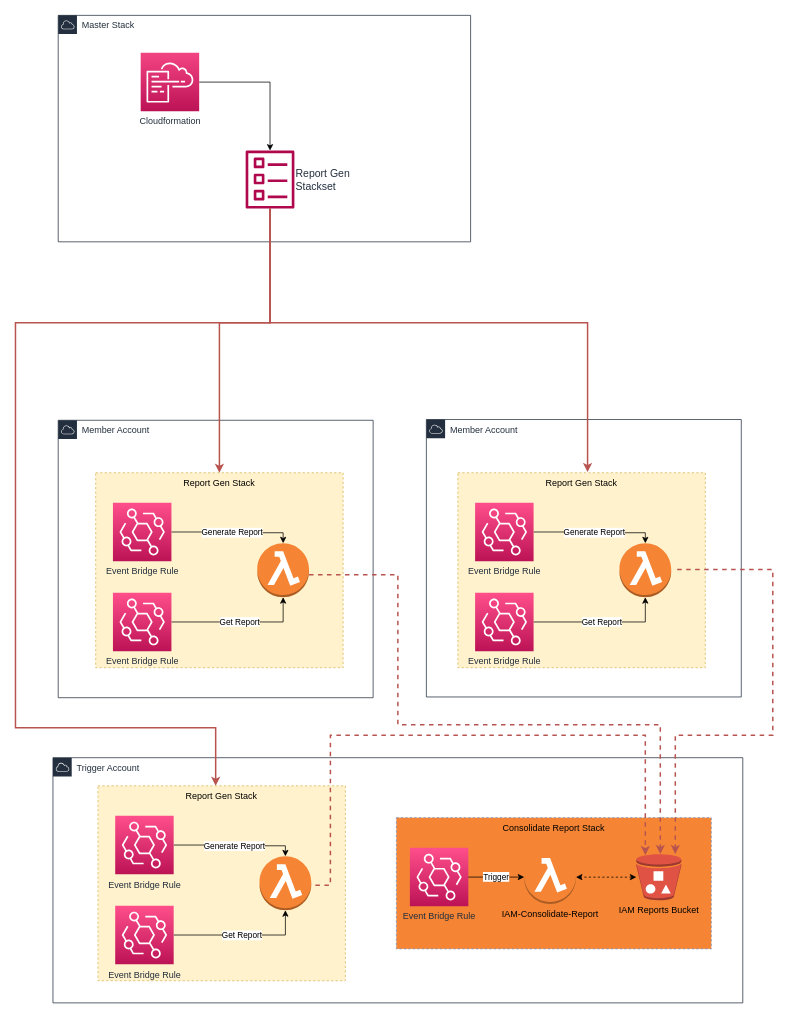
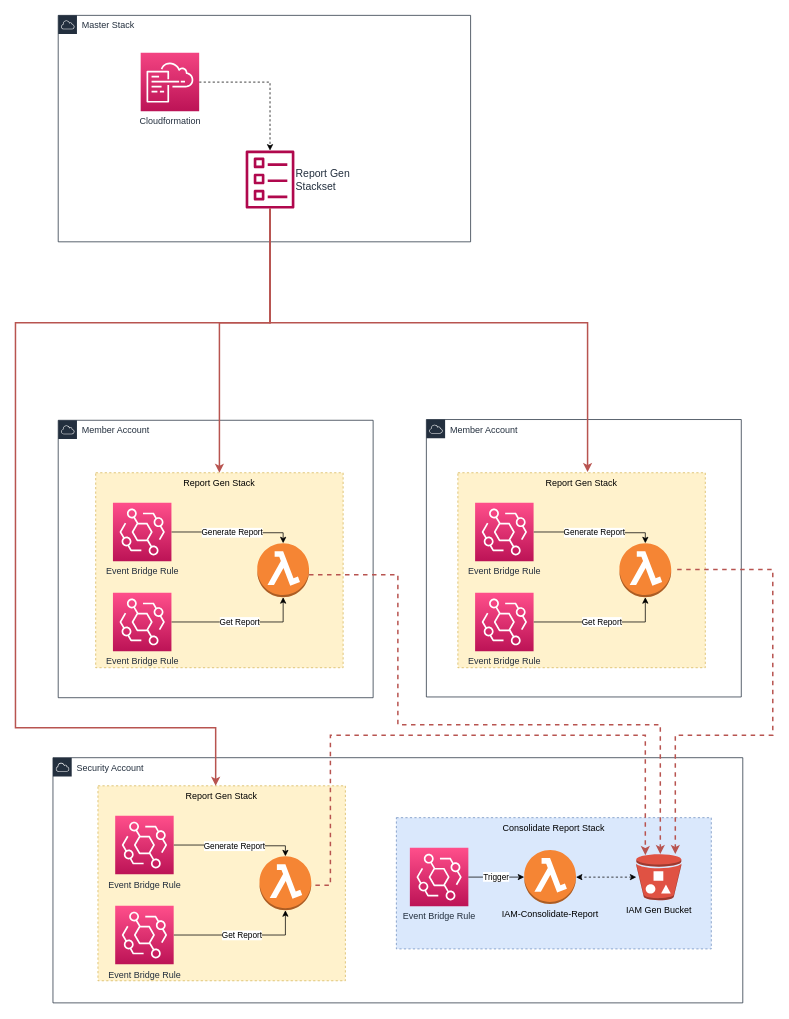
(267, 82) -> (267, 82)
(112, 769) -> (115, 769)
(554, 828) -> (554, 828)
(659, 911) -> (659, 911)
